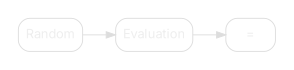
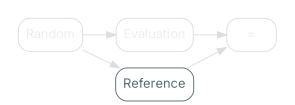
none -> (155, 84)
